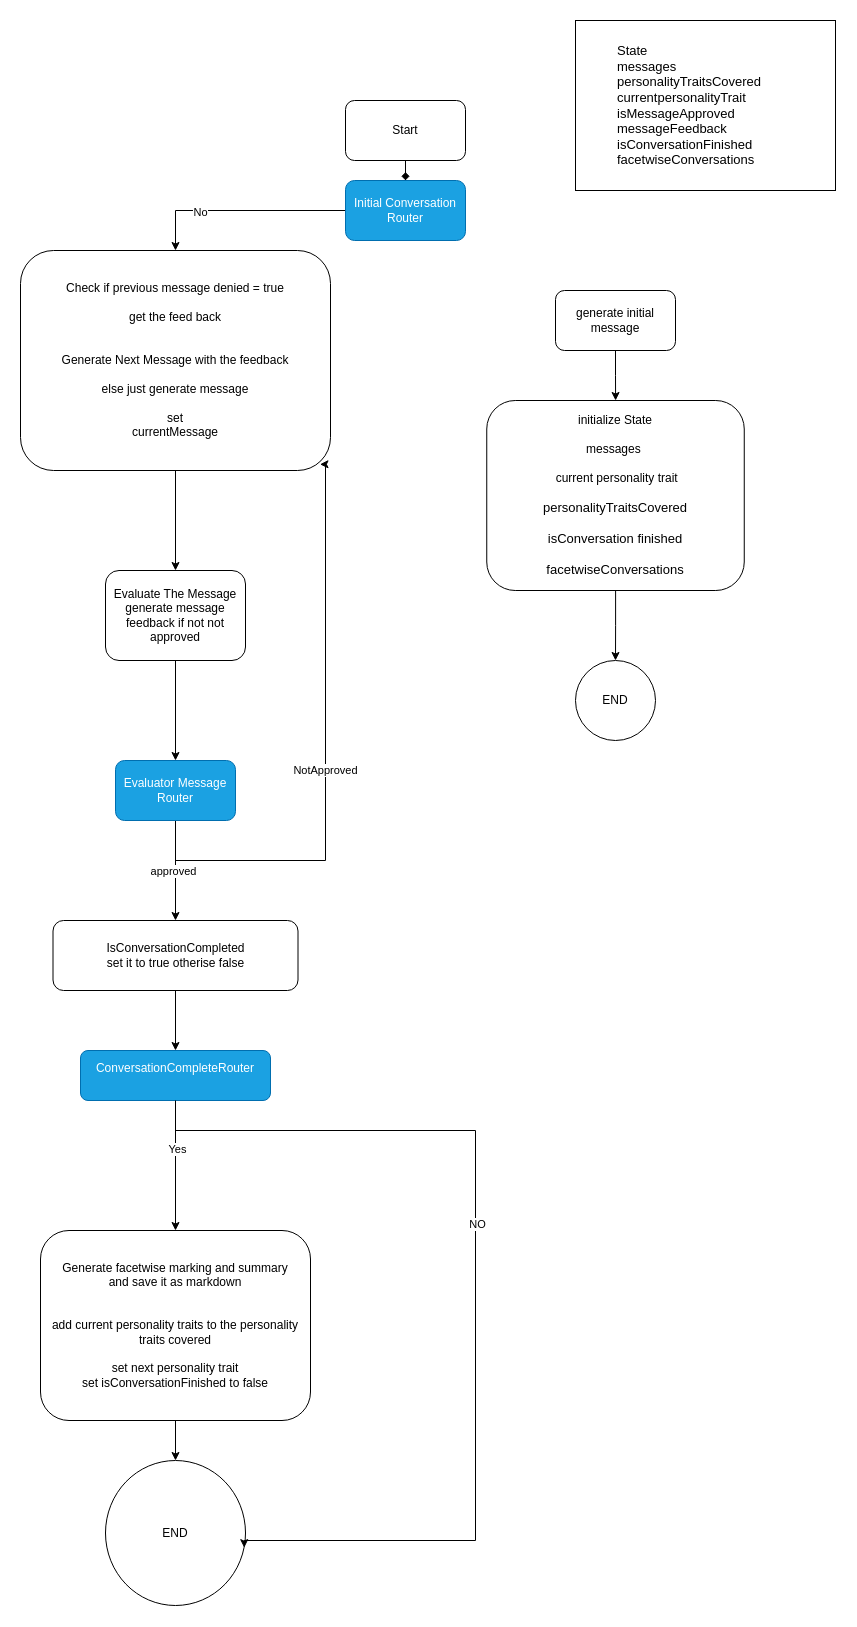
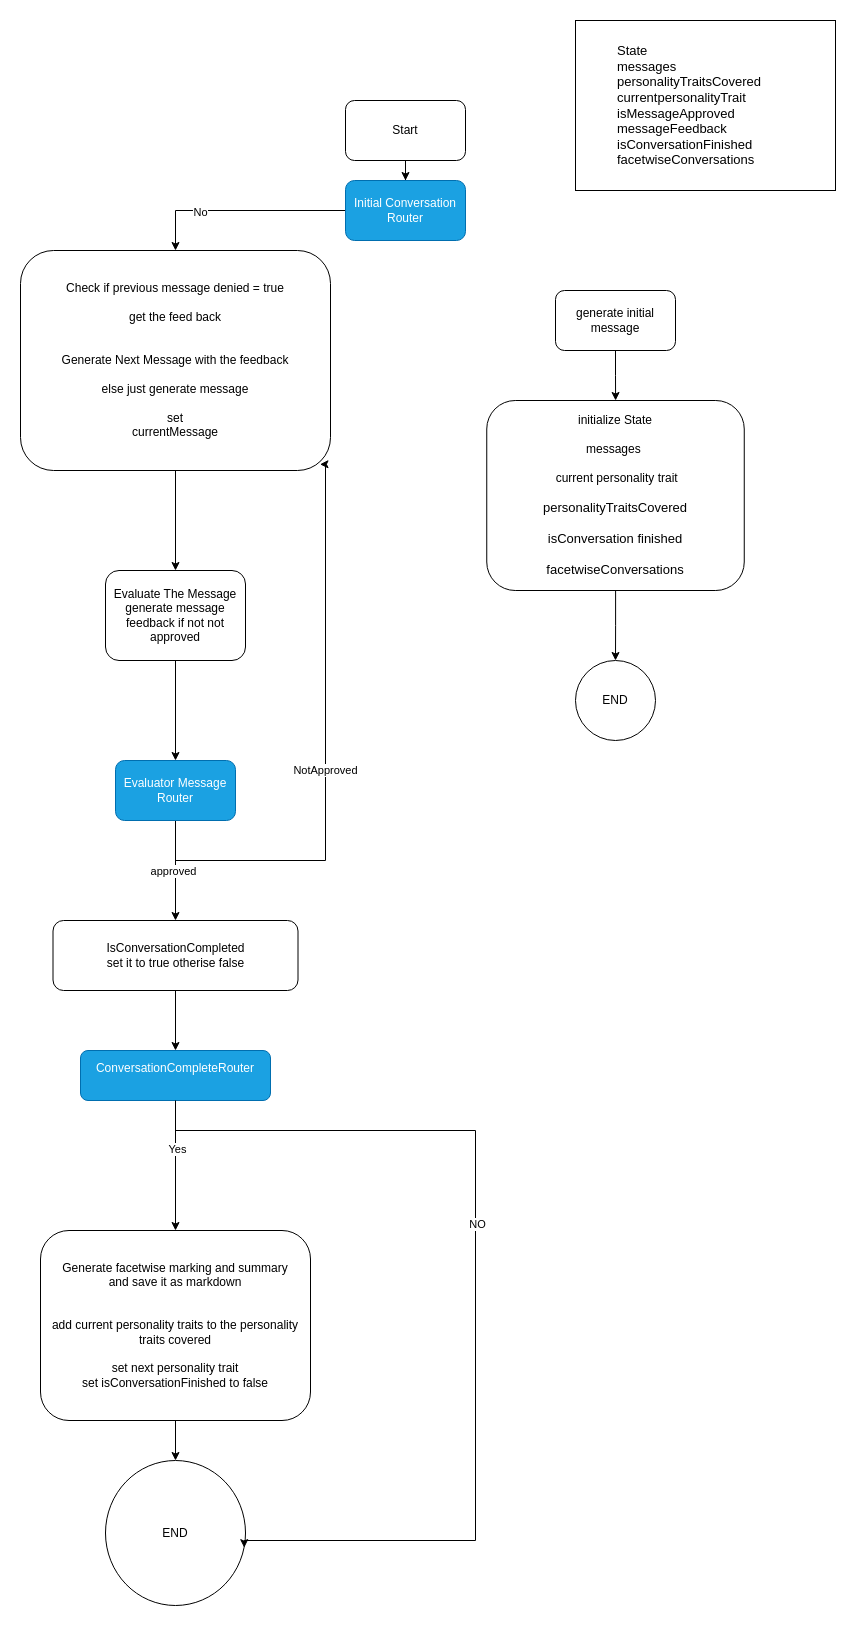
(406, 171) -> (406, 172)
